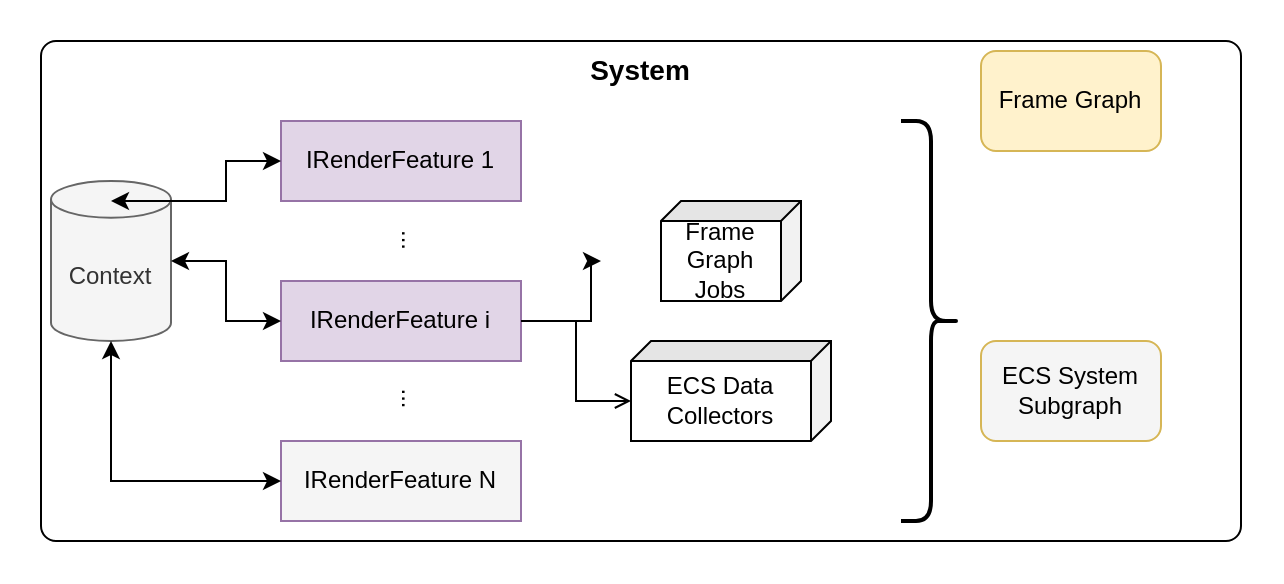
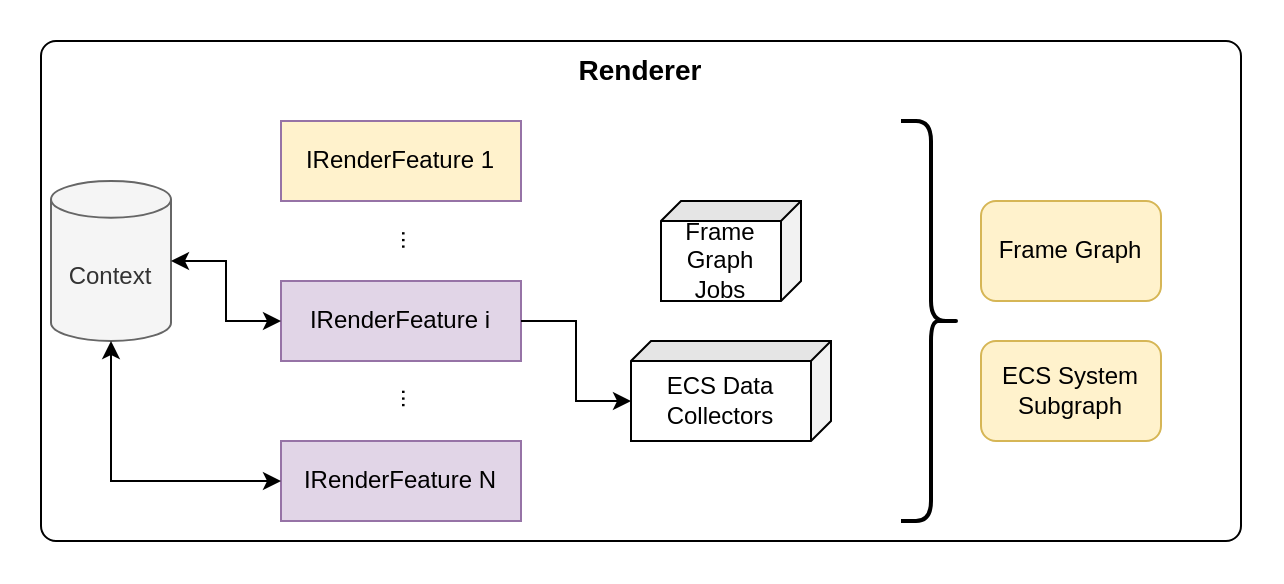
(641, 69) -> (641, 69)
(1071, 101) -> (1071, 251)
(401, 161) -> (401, 161)
(226, 185) -> none
(591, 296) -> none
(1071, 391) -> (1071, 391)
(619, 401) -> (616, 401)
(401, 481) -> (401, 481)
